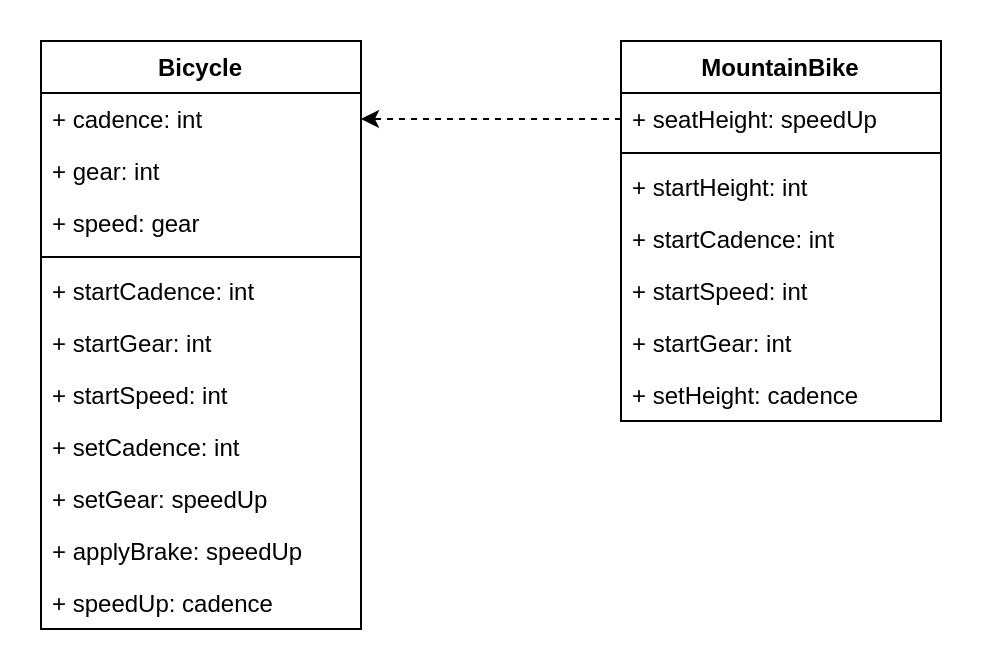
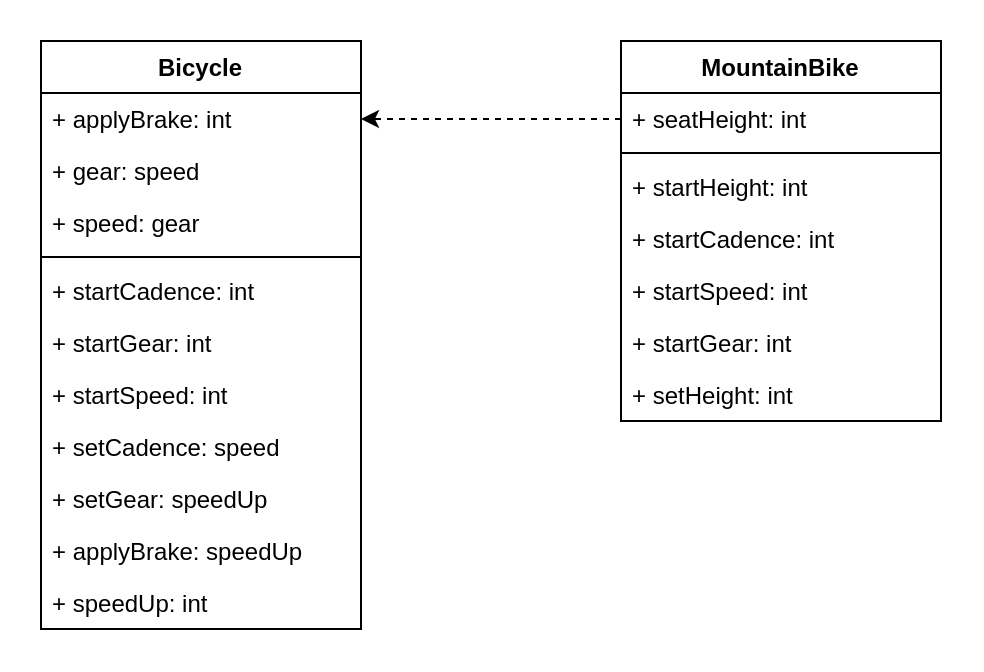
(134, 120) -> (151, 120)
(761, 120) -> (731, 120)
(113, 172) -> (130, 172)
(754, 396) -> (724, 396)
(154, 448) -> (170, 448)
(164, 604) -> (134, 604)
